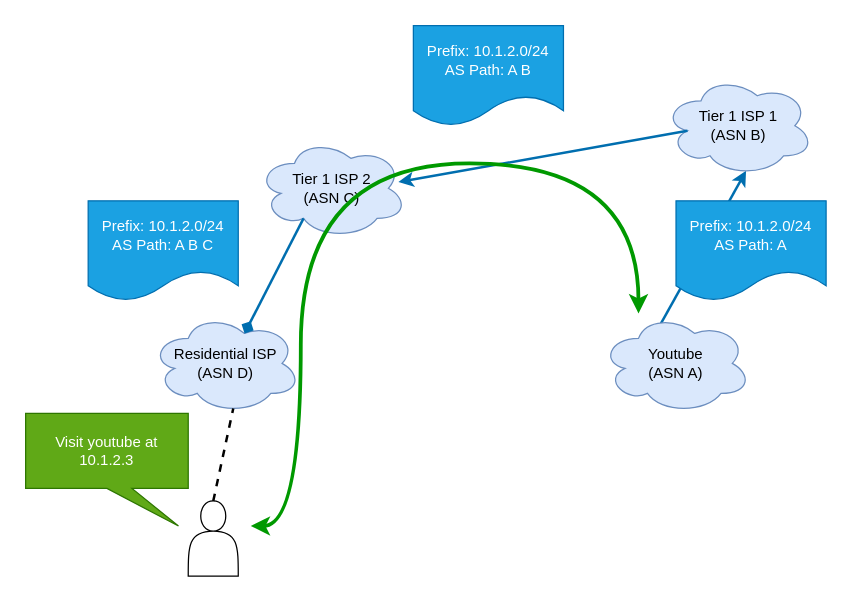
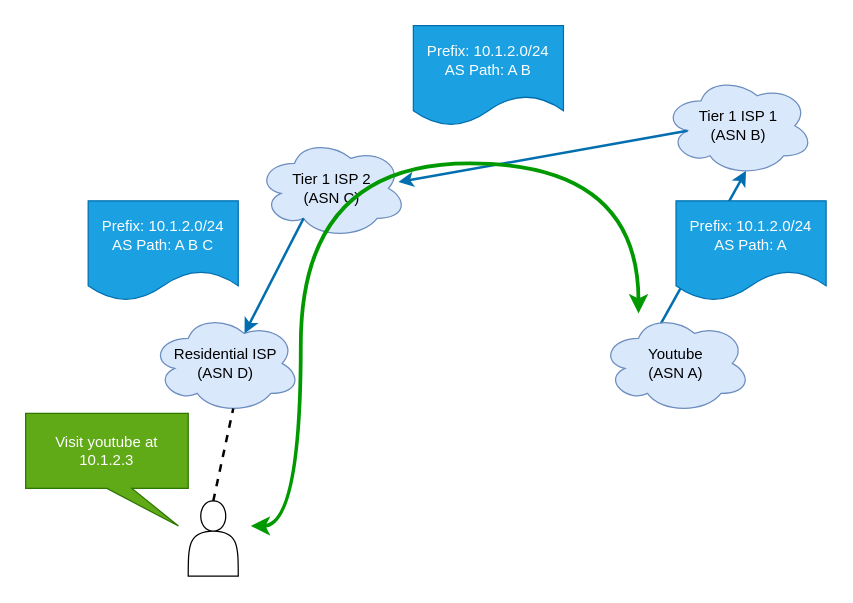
(250, 322) -> (250, 322)
